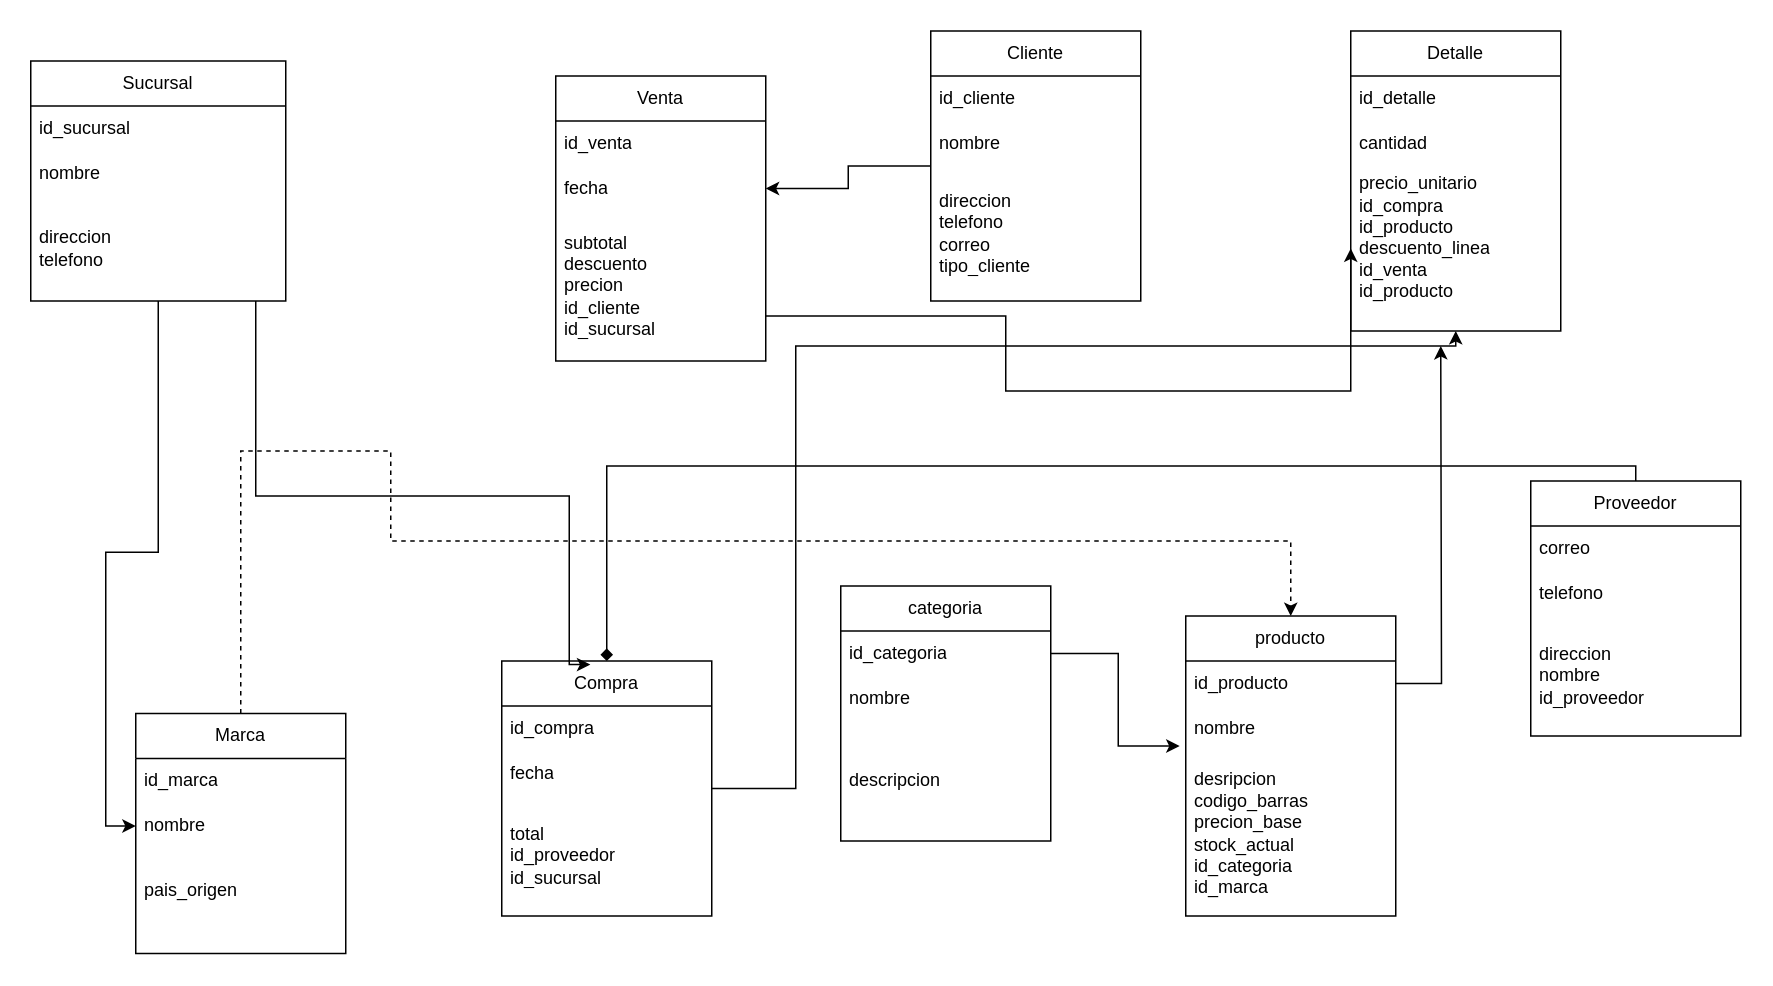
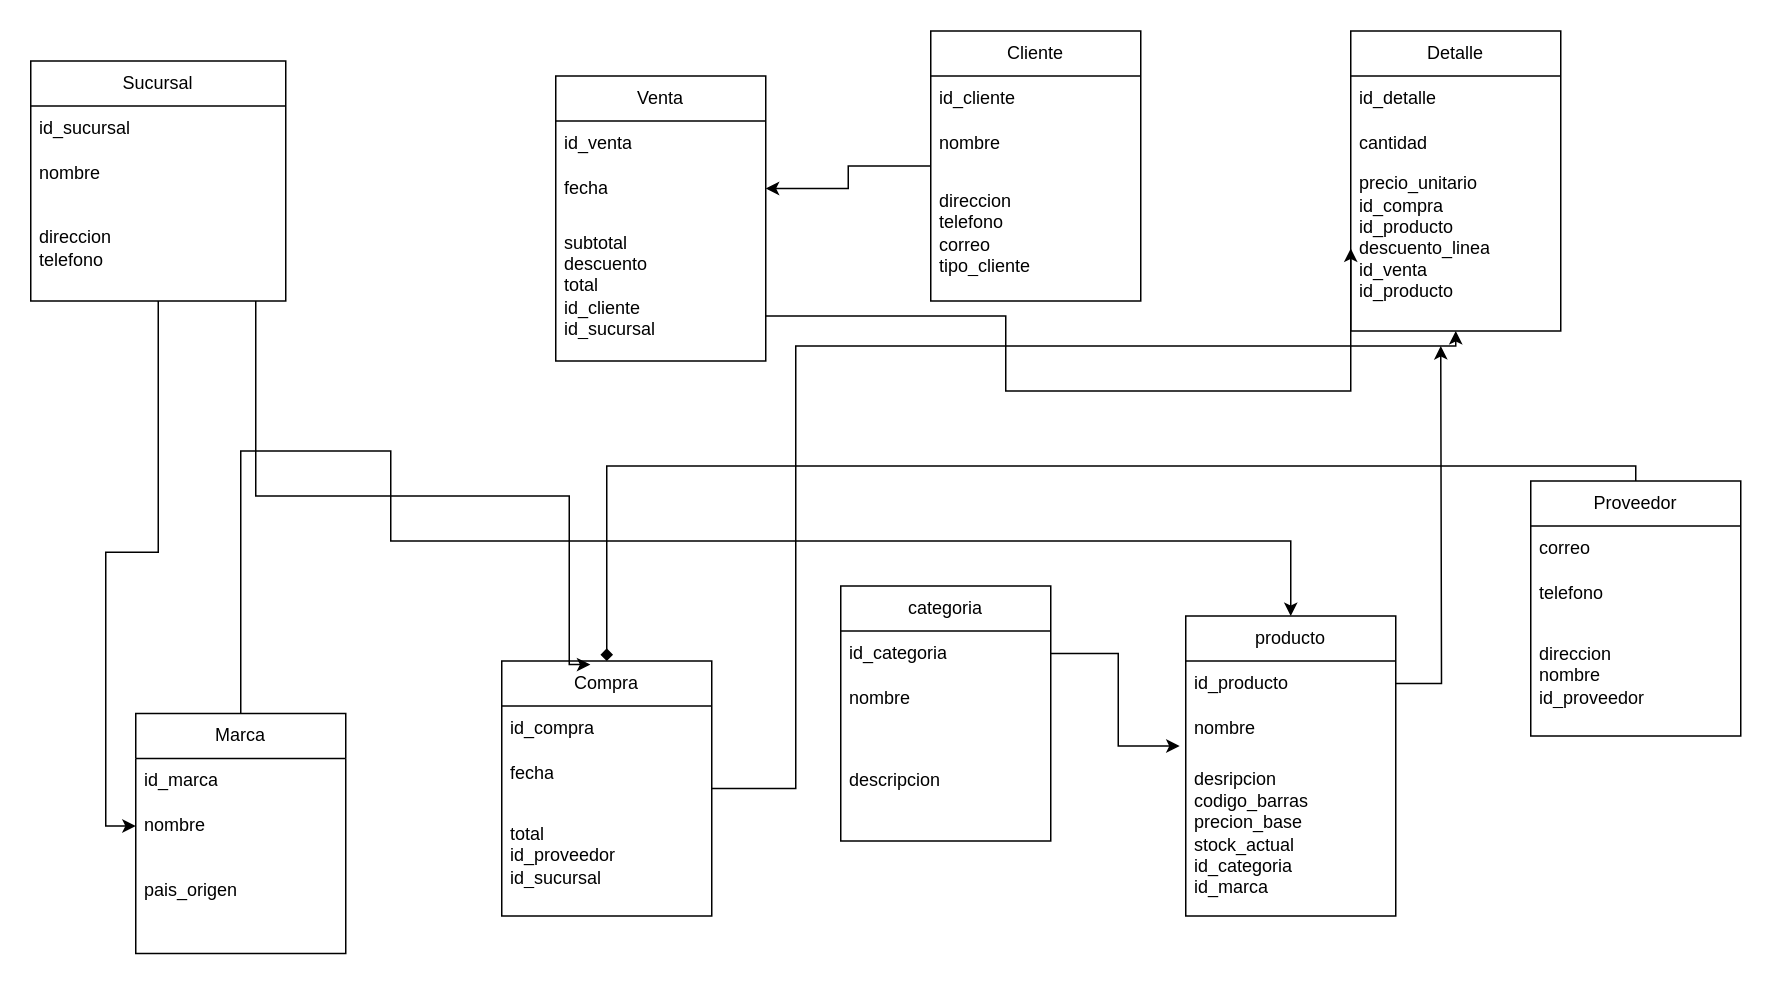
(616, 286) -> (616, 286)
(318, 451) -> (318, 451)
